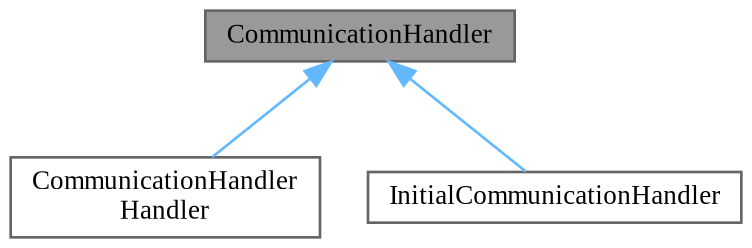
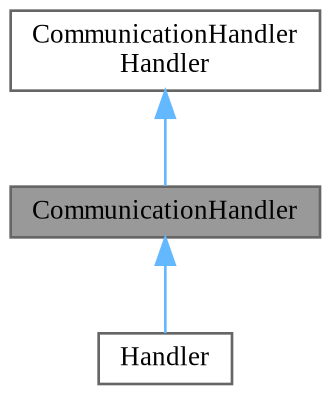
(261, 118) -> (165, 152)
(555, 197) -> (165, 359)
